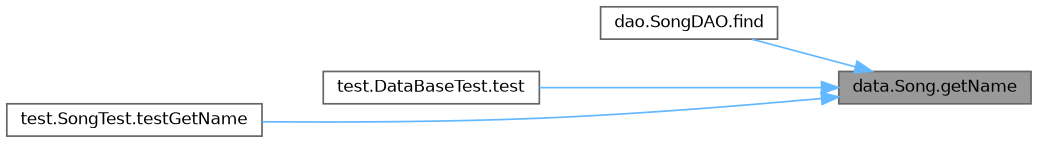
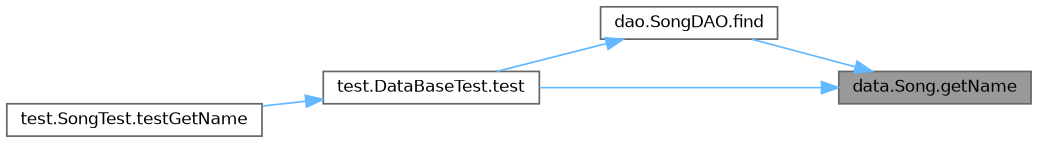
none -> (552, 58)
(542, 118) -> (284, 104)
